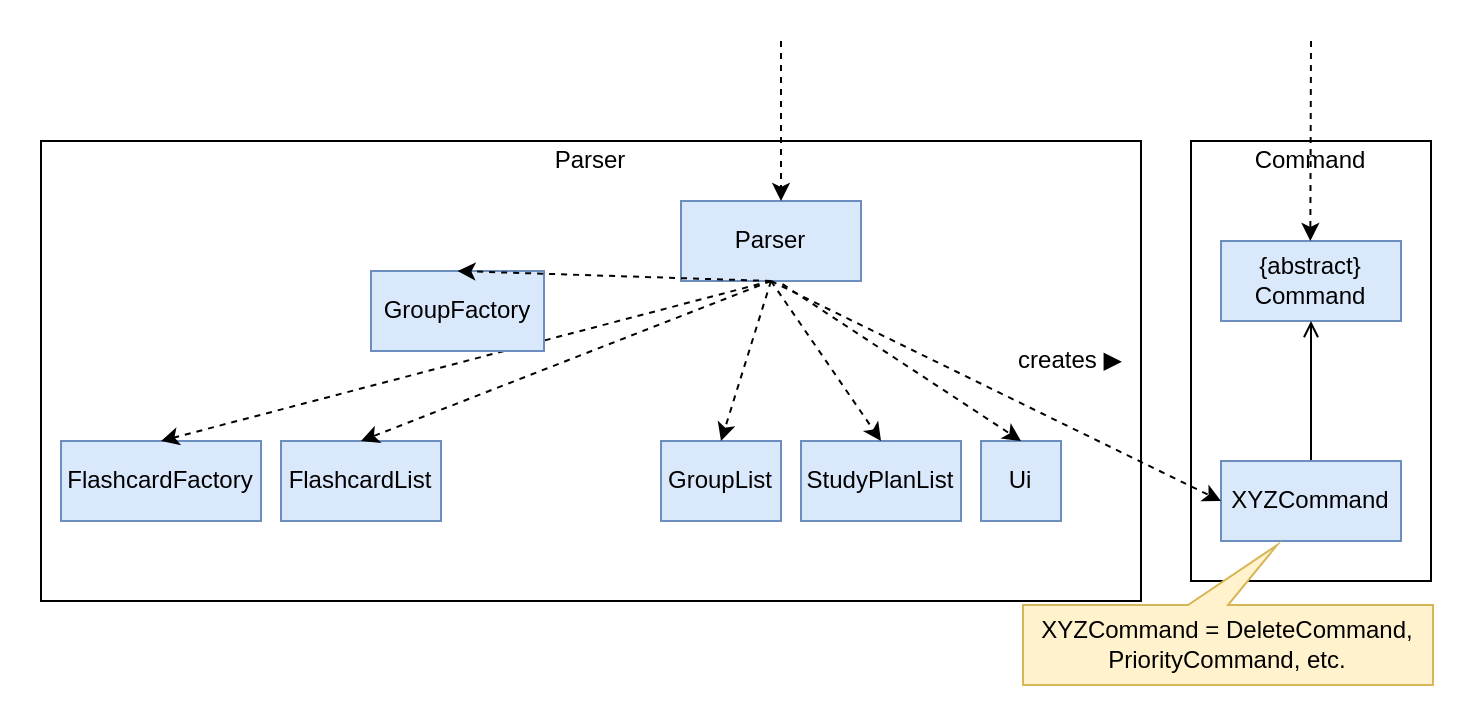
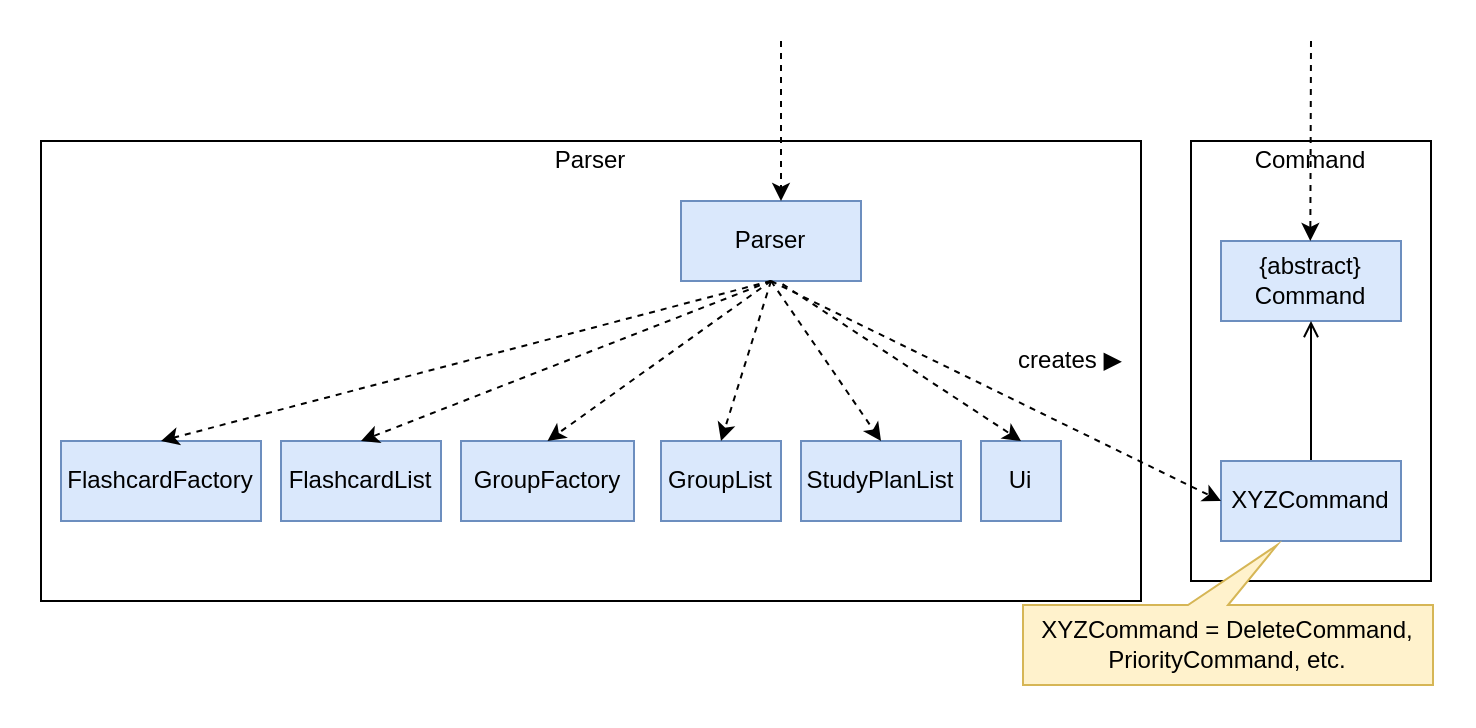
(458, 311) -> (548, 481)
